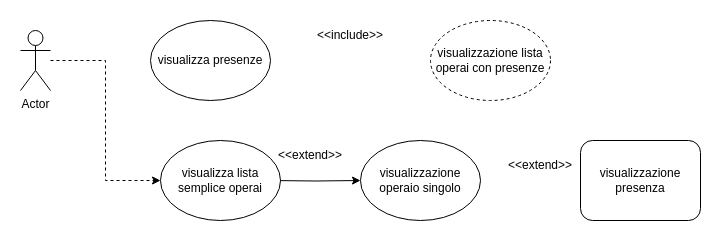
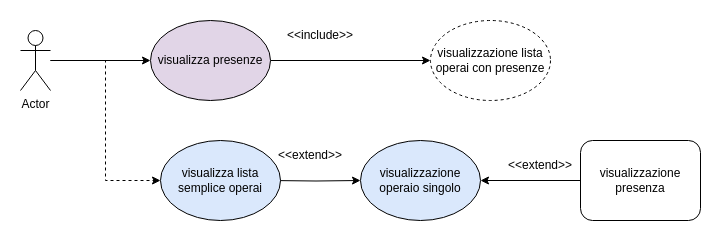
(351, 36) -> (321, 36)
none -> (125, 61)
(211, 61) -> (211, 61)
none -> (347, 61)
(221, 181) -> (221, 181)
(421, 181) -> (421, 181)
none -> (534, 181)
